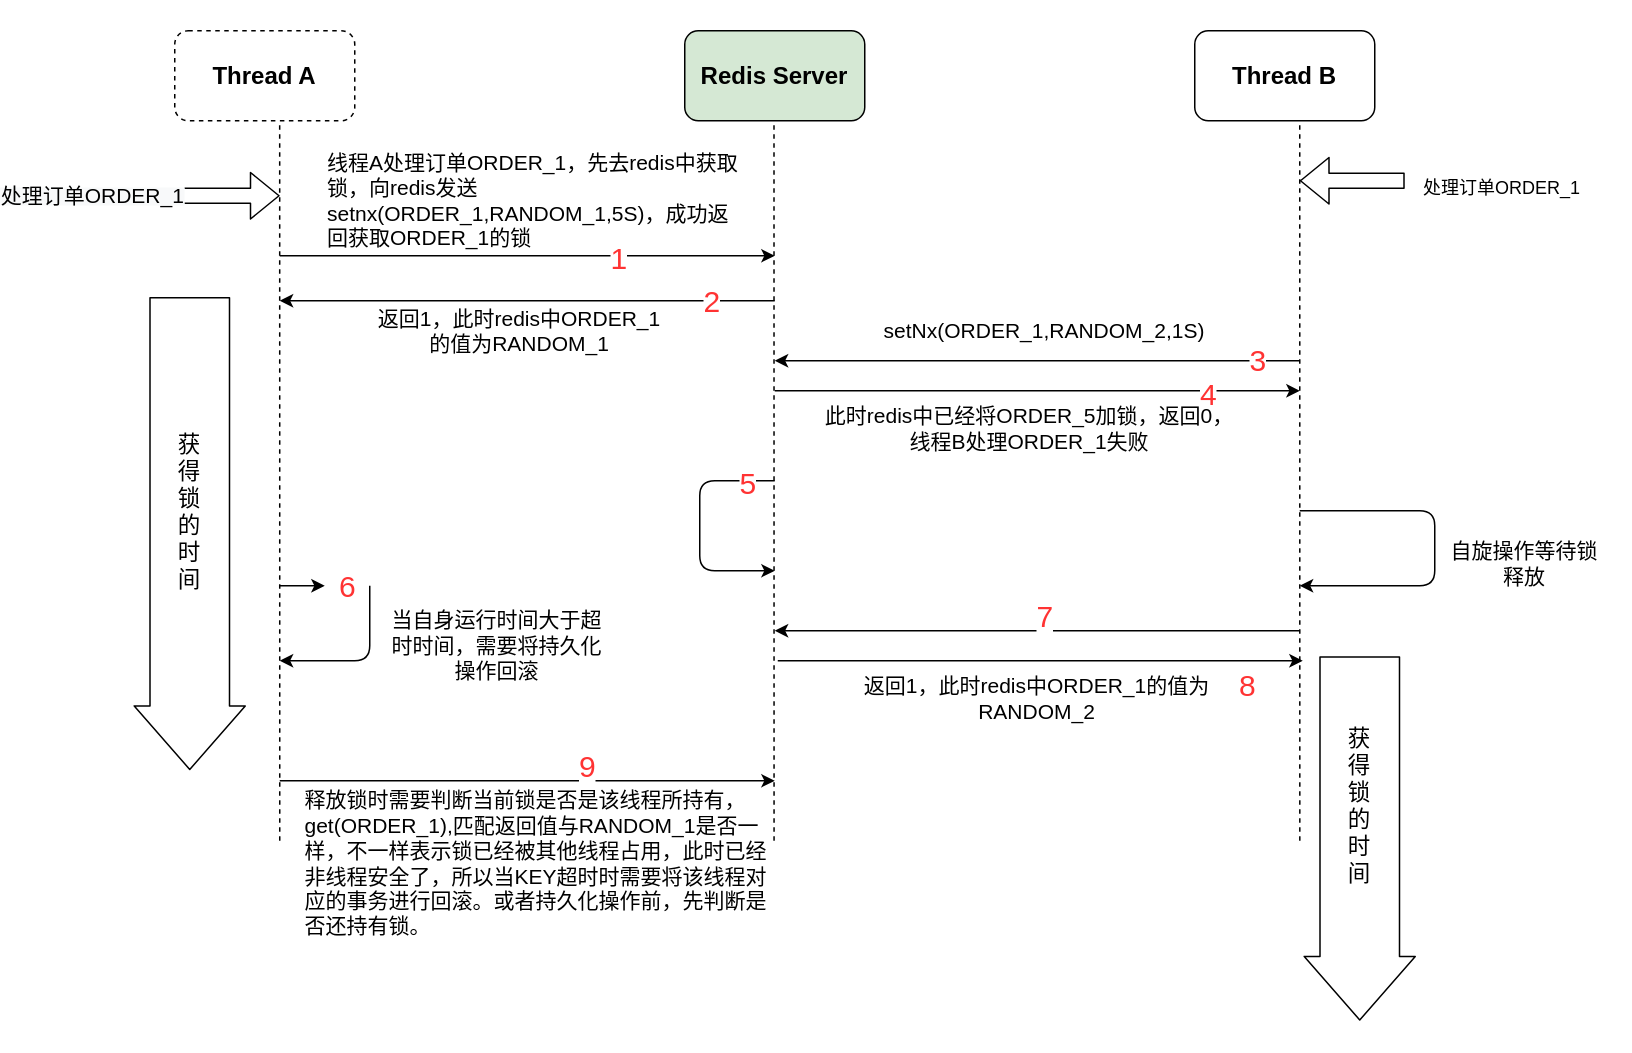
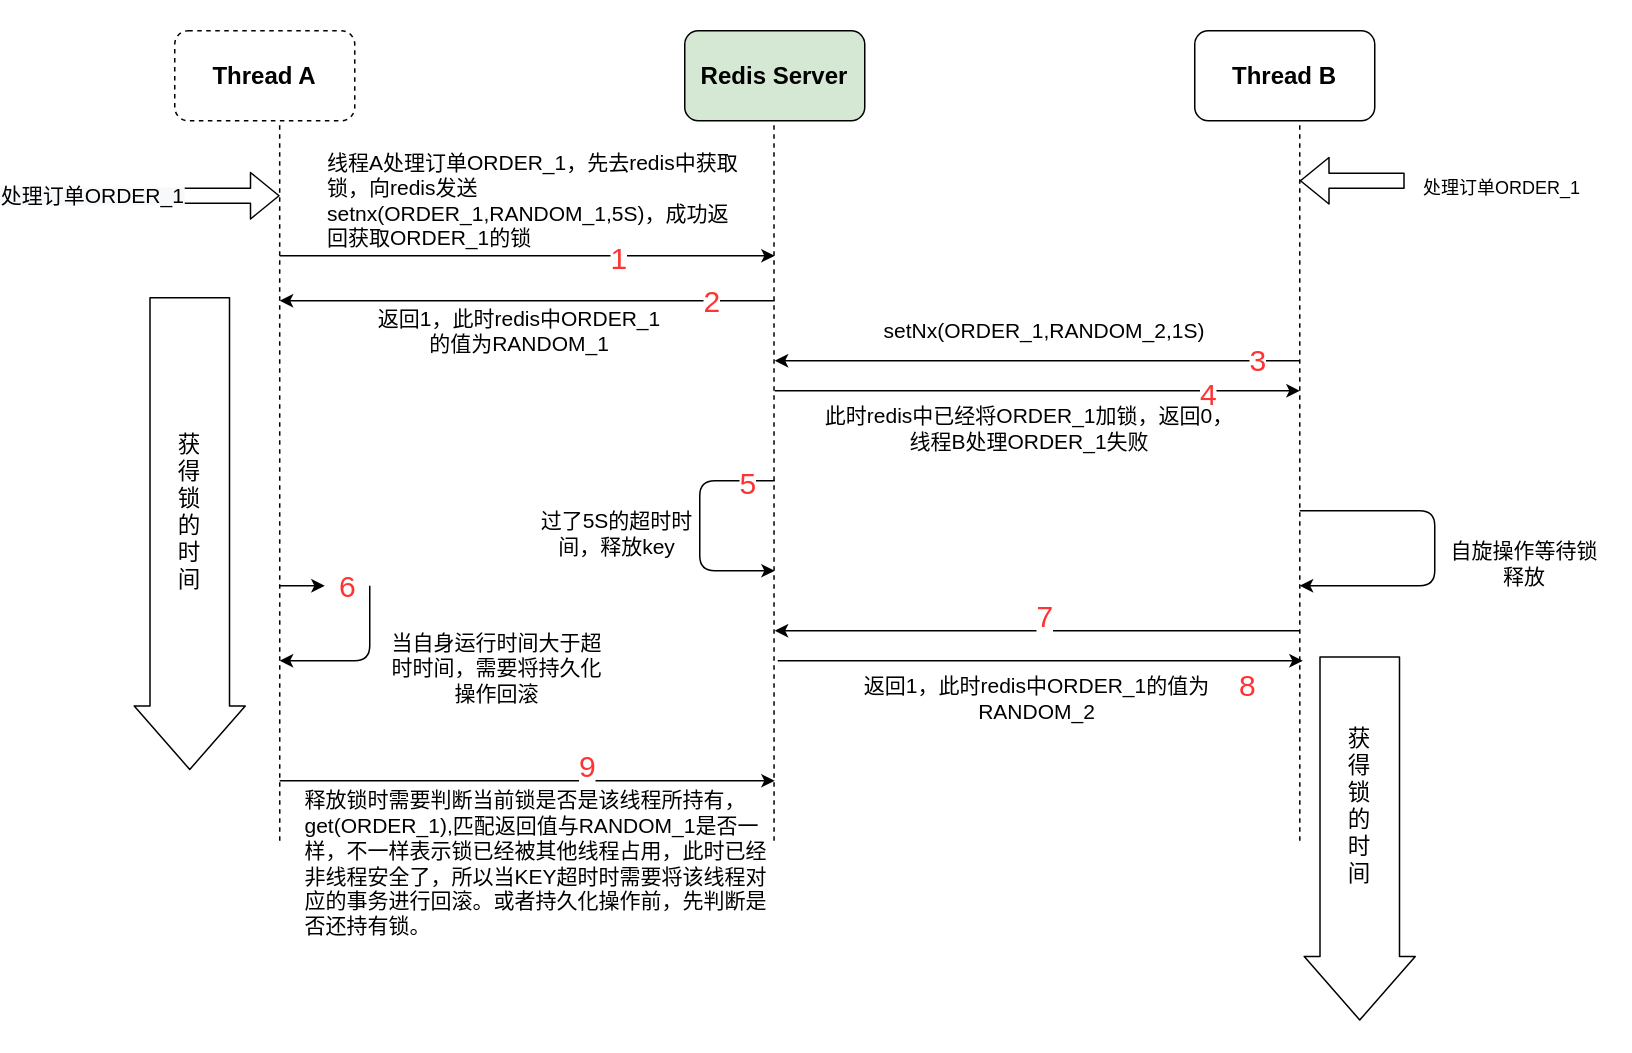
(1030, 428) -> (1030, 428)
none -> (617, 533)
(497, 646) -> (497, 668)
